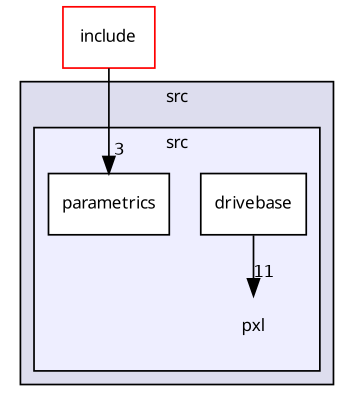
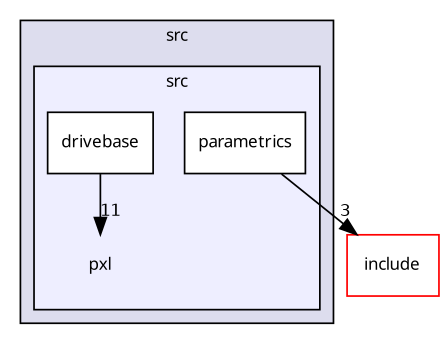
(109, 112) -> (309, 196)
